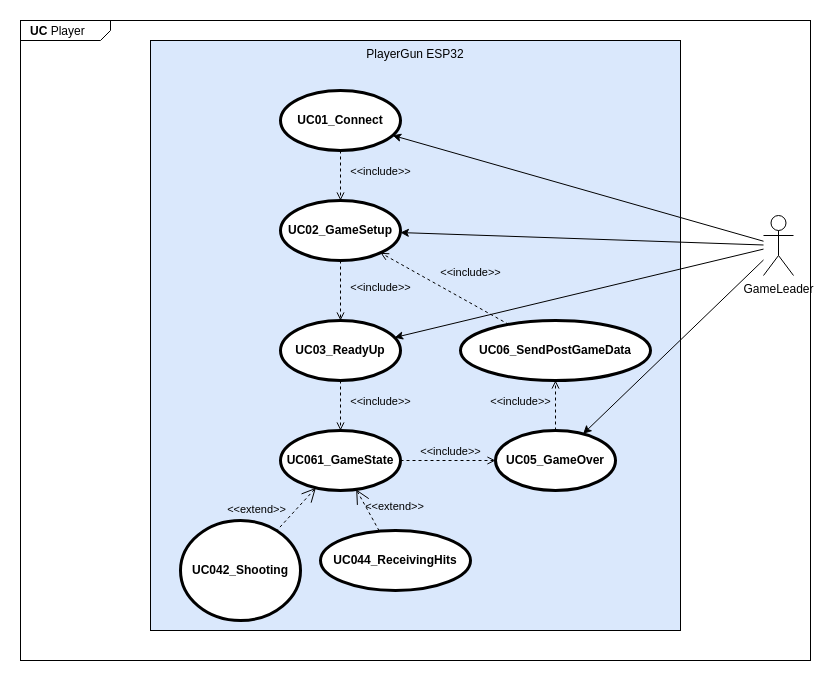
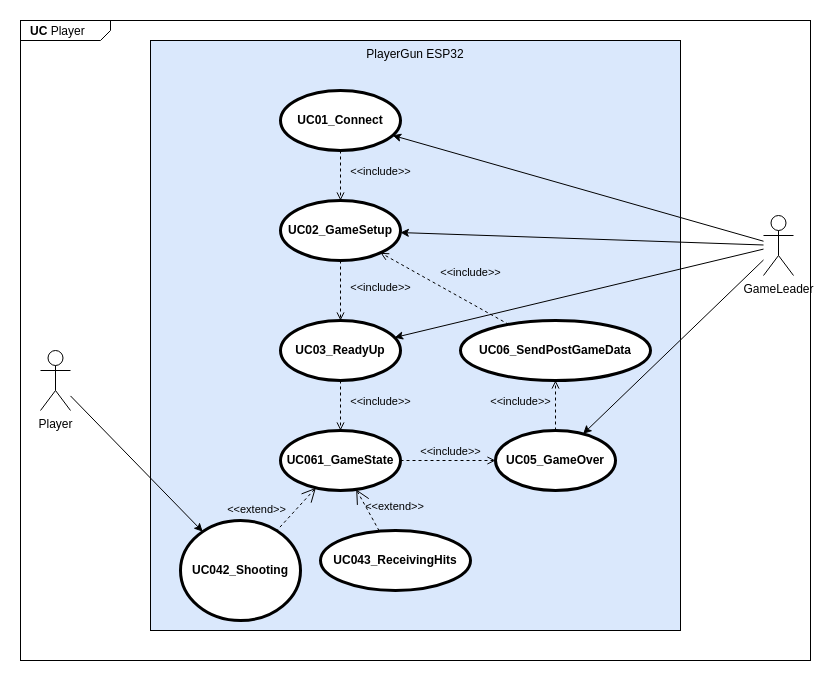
none -> (56, 381)
none -> (134, 461)
(396, 561) -> (396, 561)
